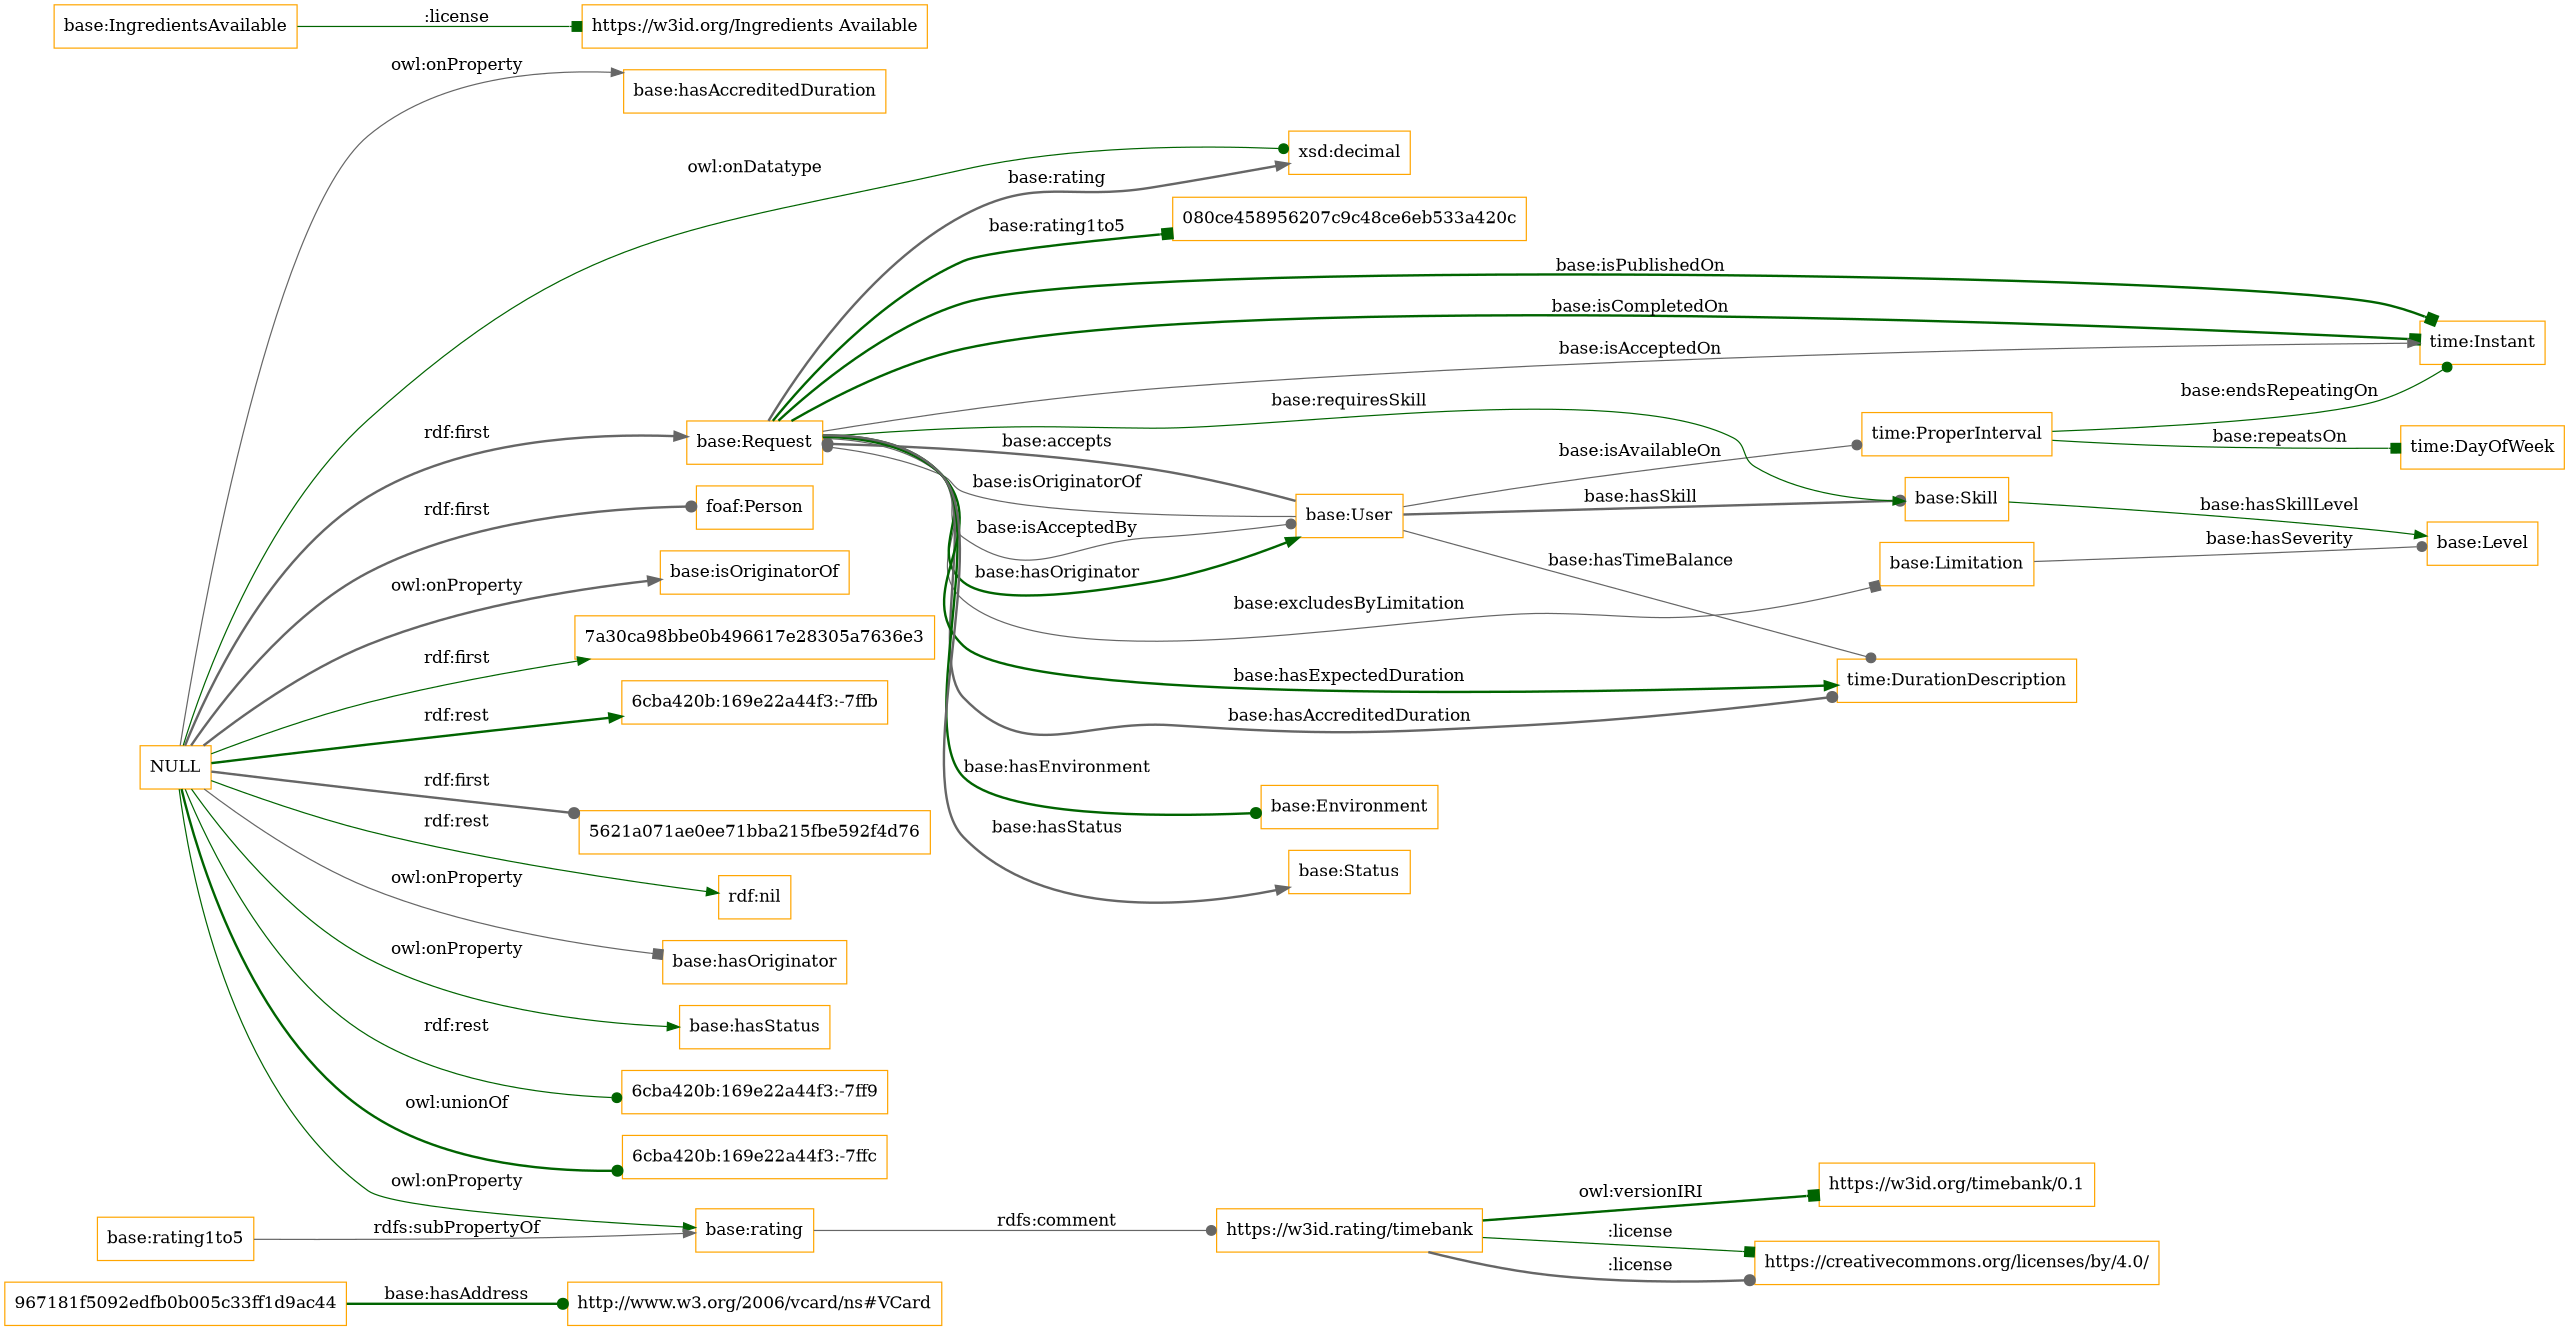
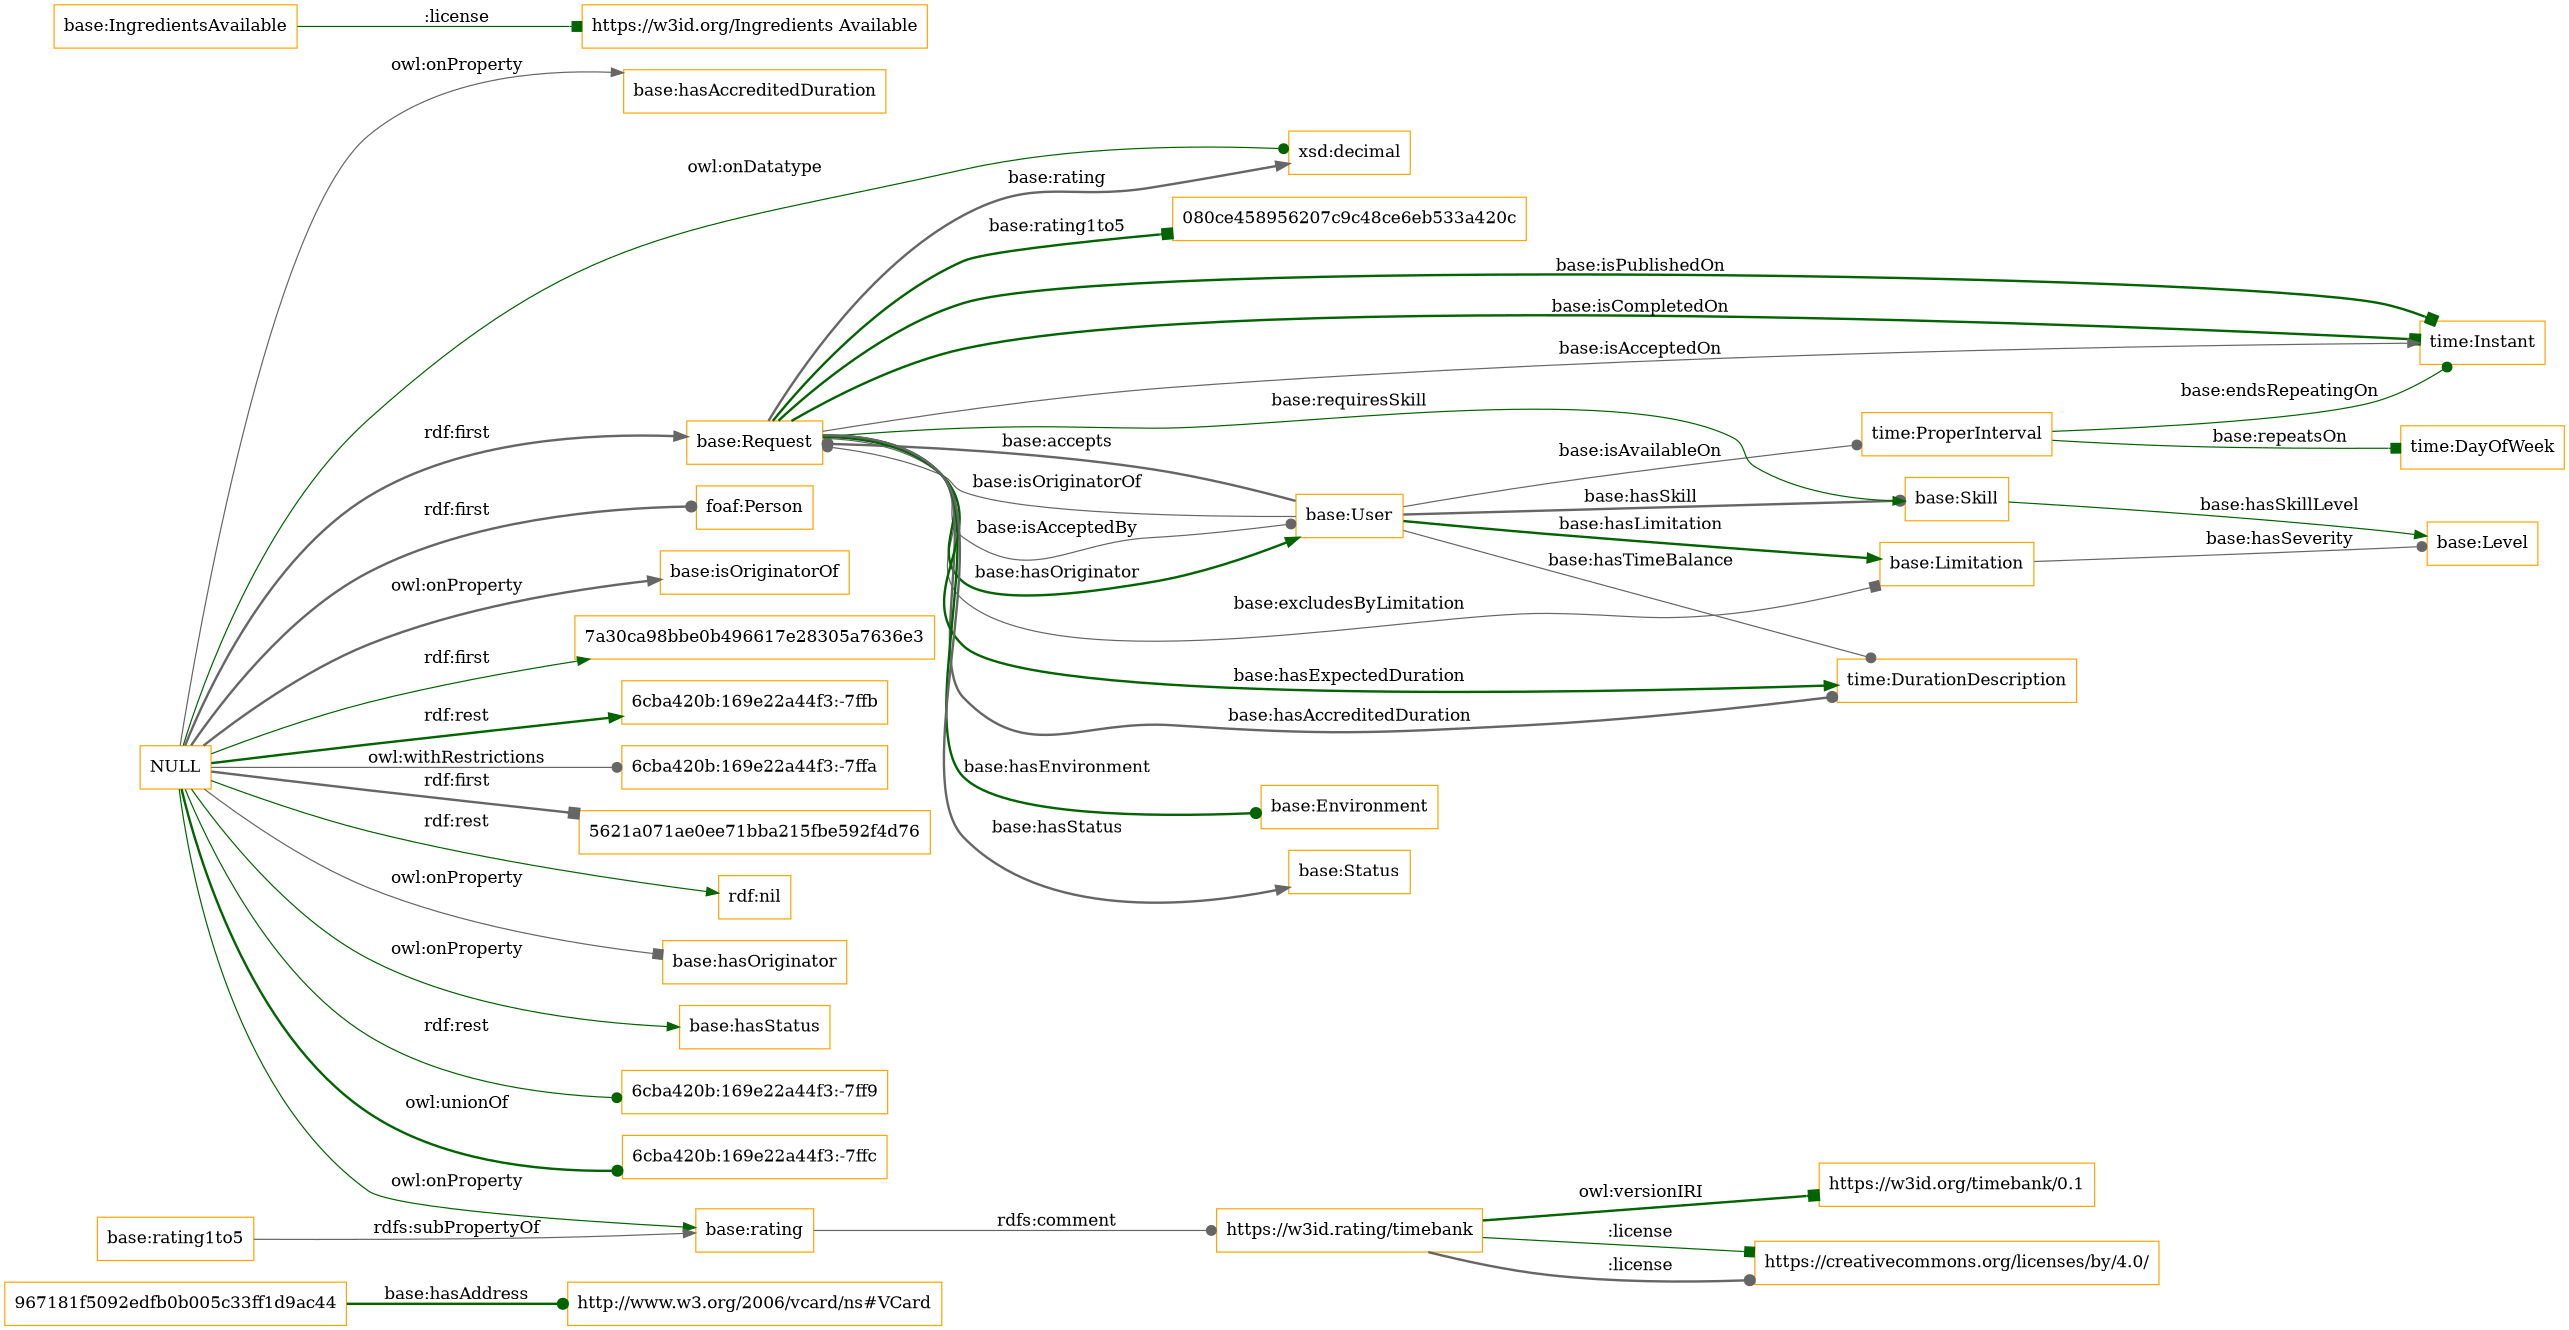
none -> (1635, 541)
none -> (755, 767)
(390, 793) -> (390, 793)
